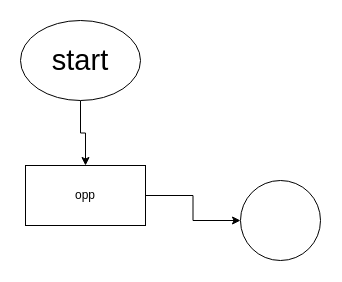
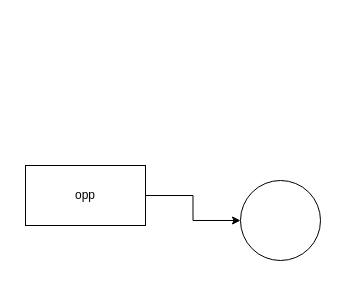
(81, 61) -> none
(81, 132) -> none
